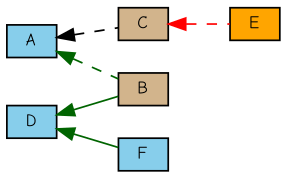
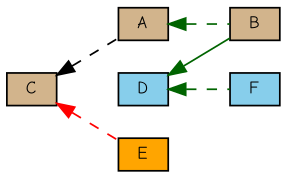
(96, 31) -> (95, 52)
(32, 41) -> (143, 24)
(96, 141) -> (208, 89)
